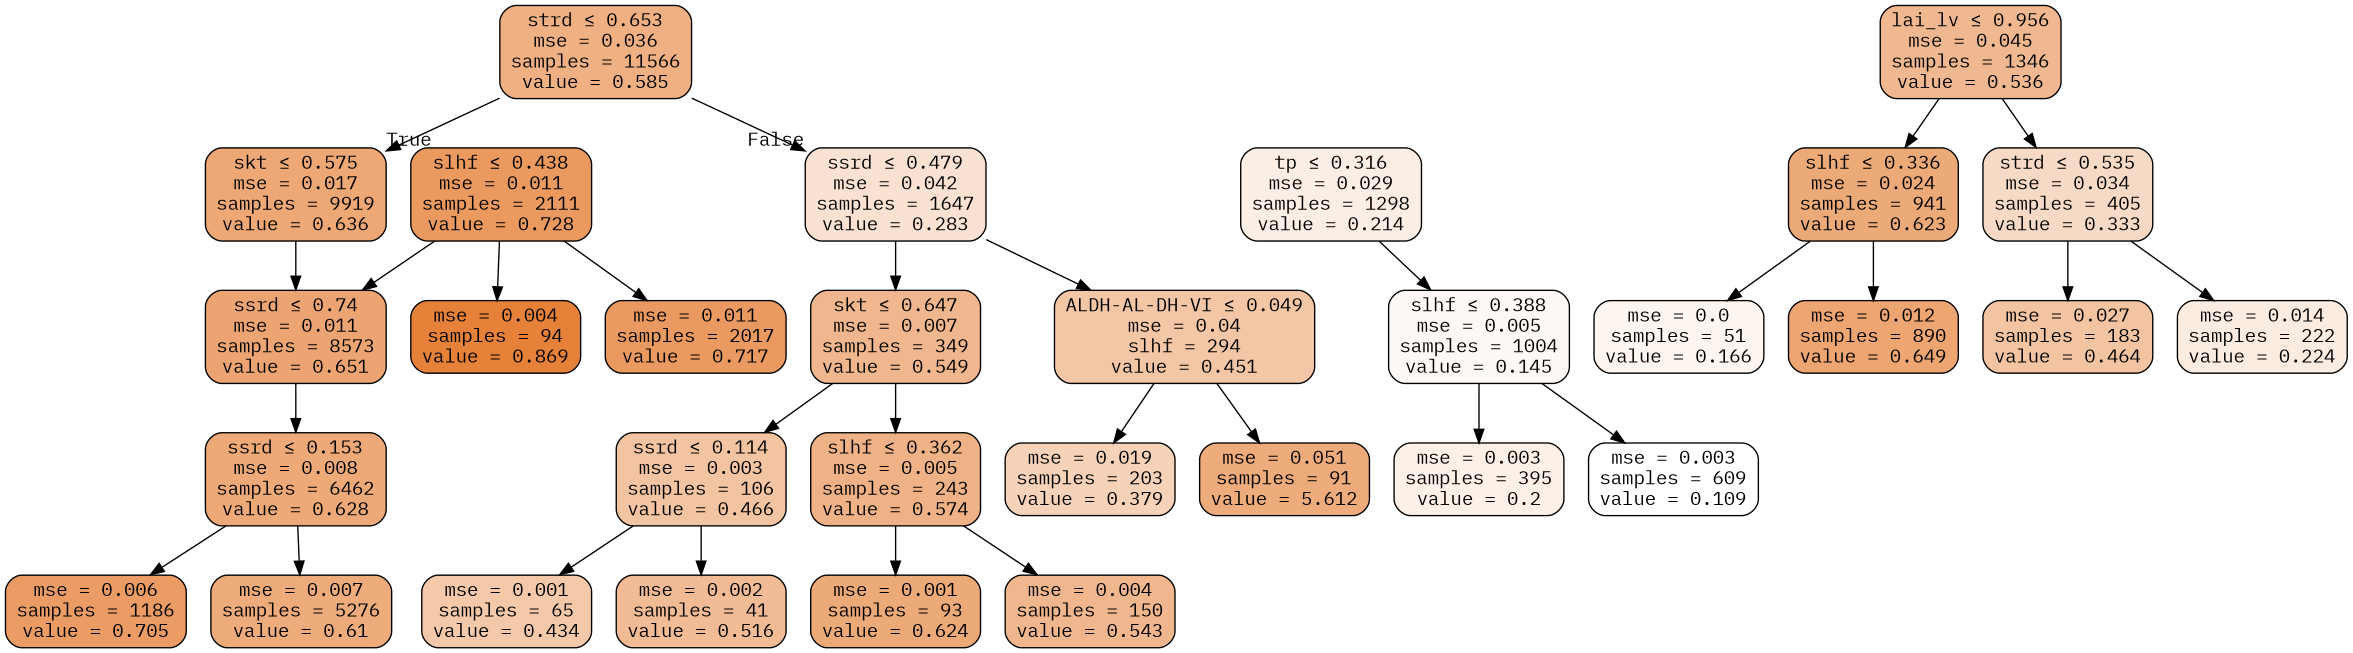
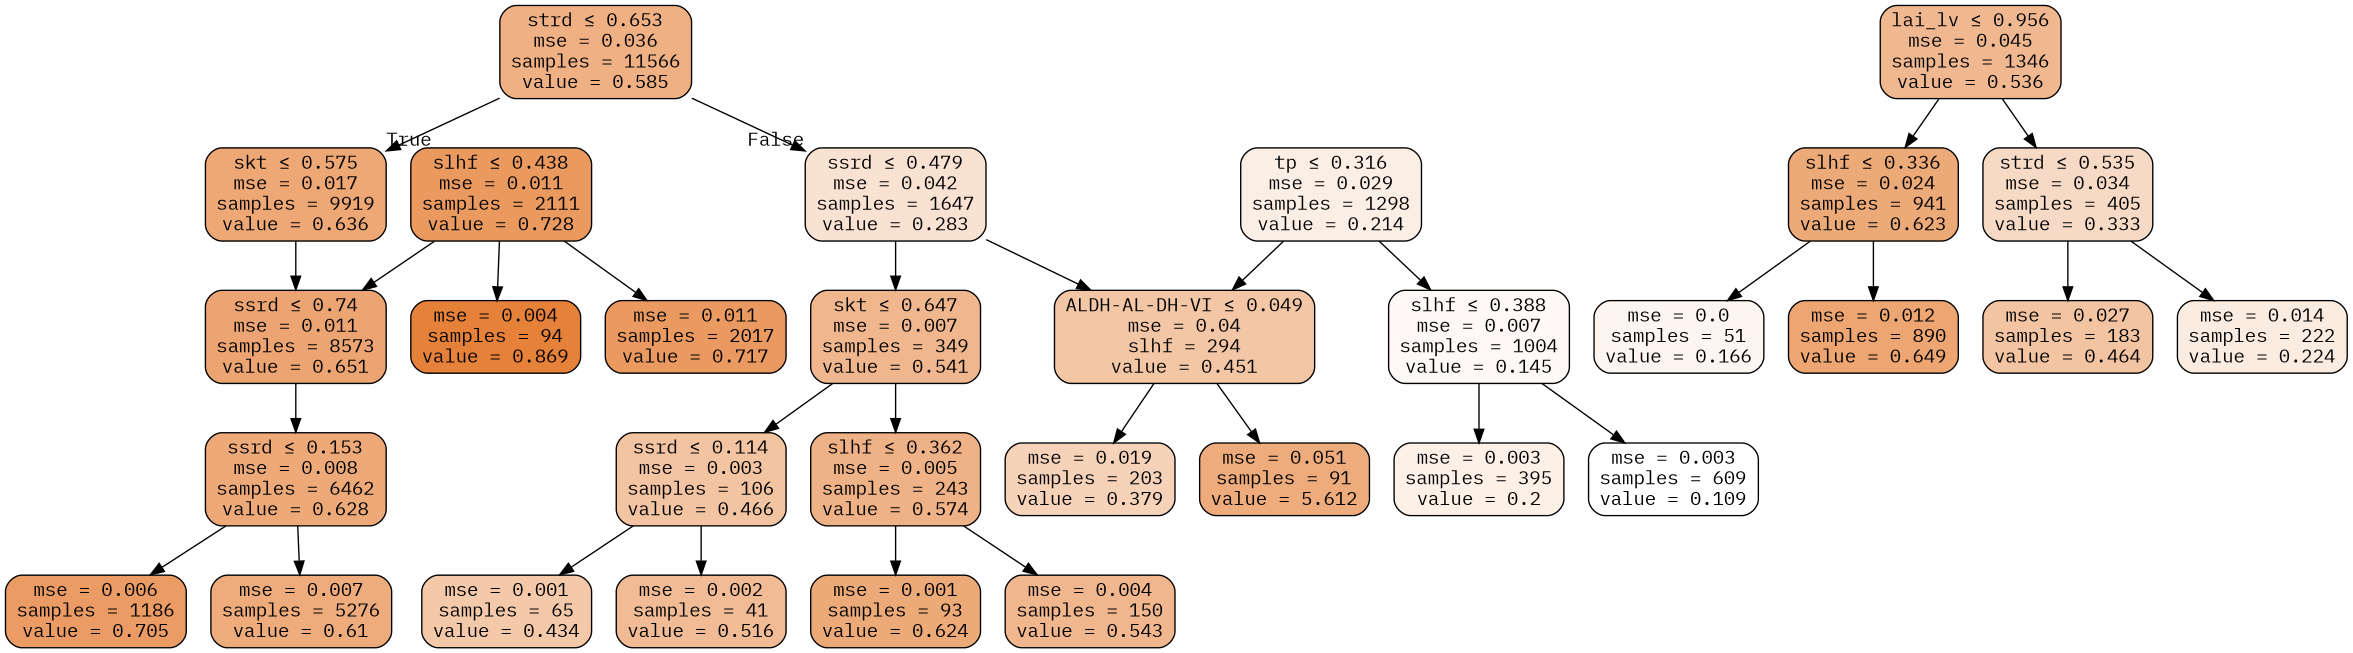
none -> (1263, 261)
(1479, 326) -> (1479, 326)
(896, 367) -> (896, 367)
